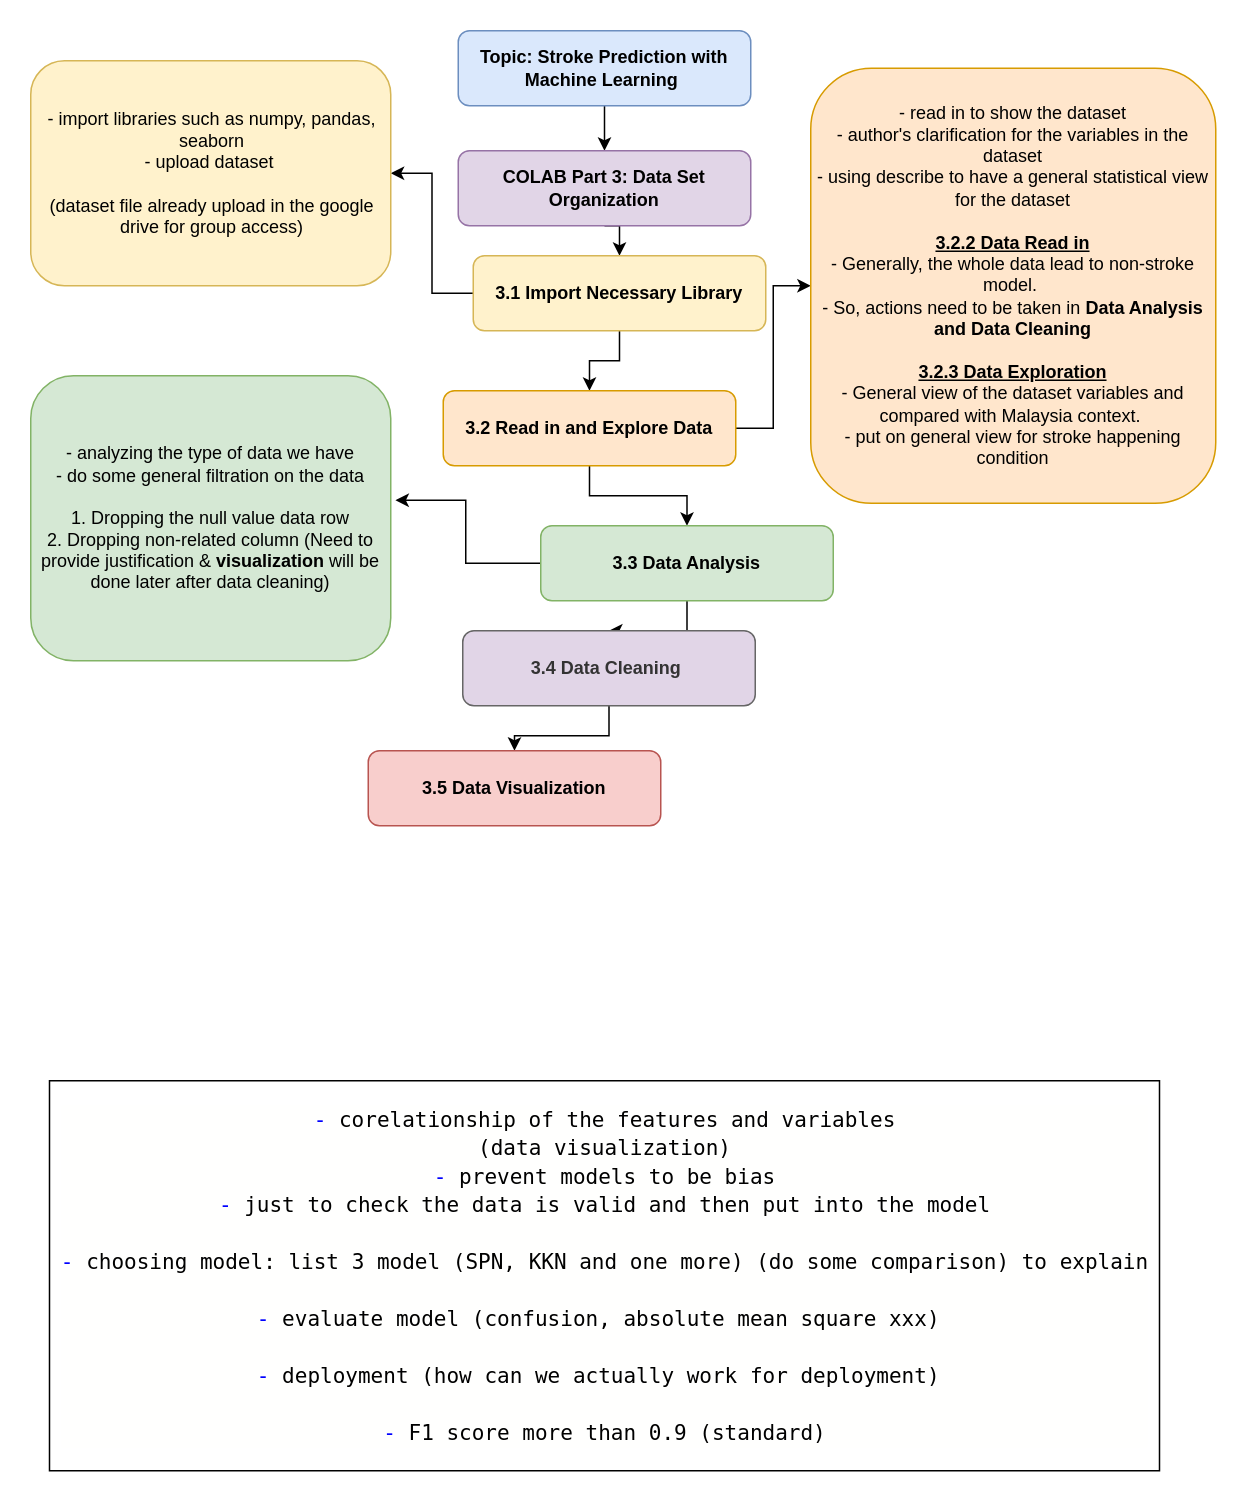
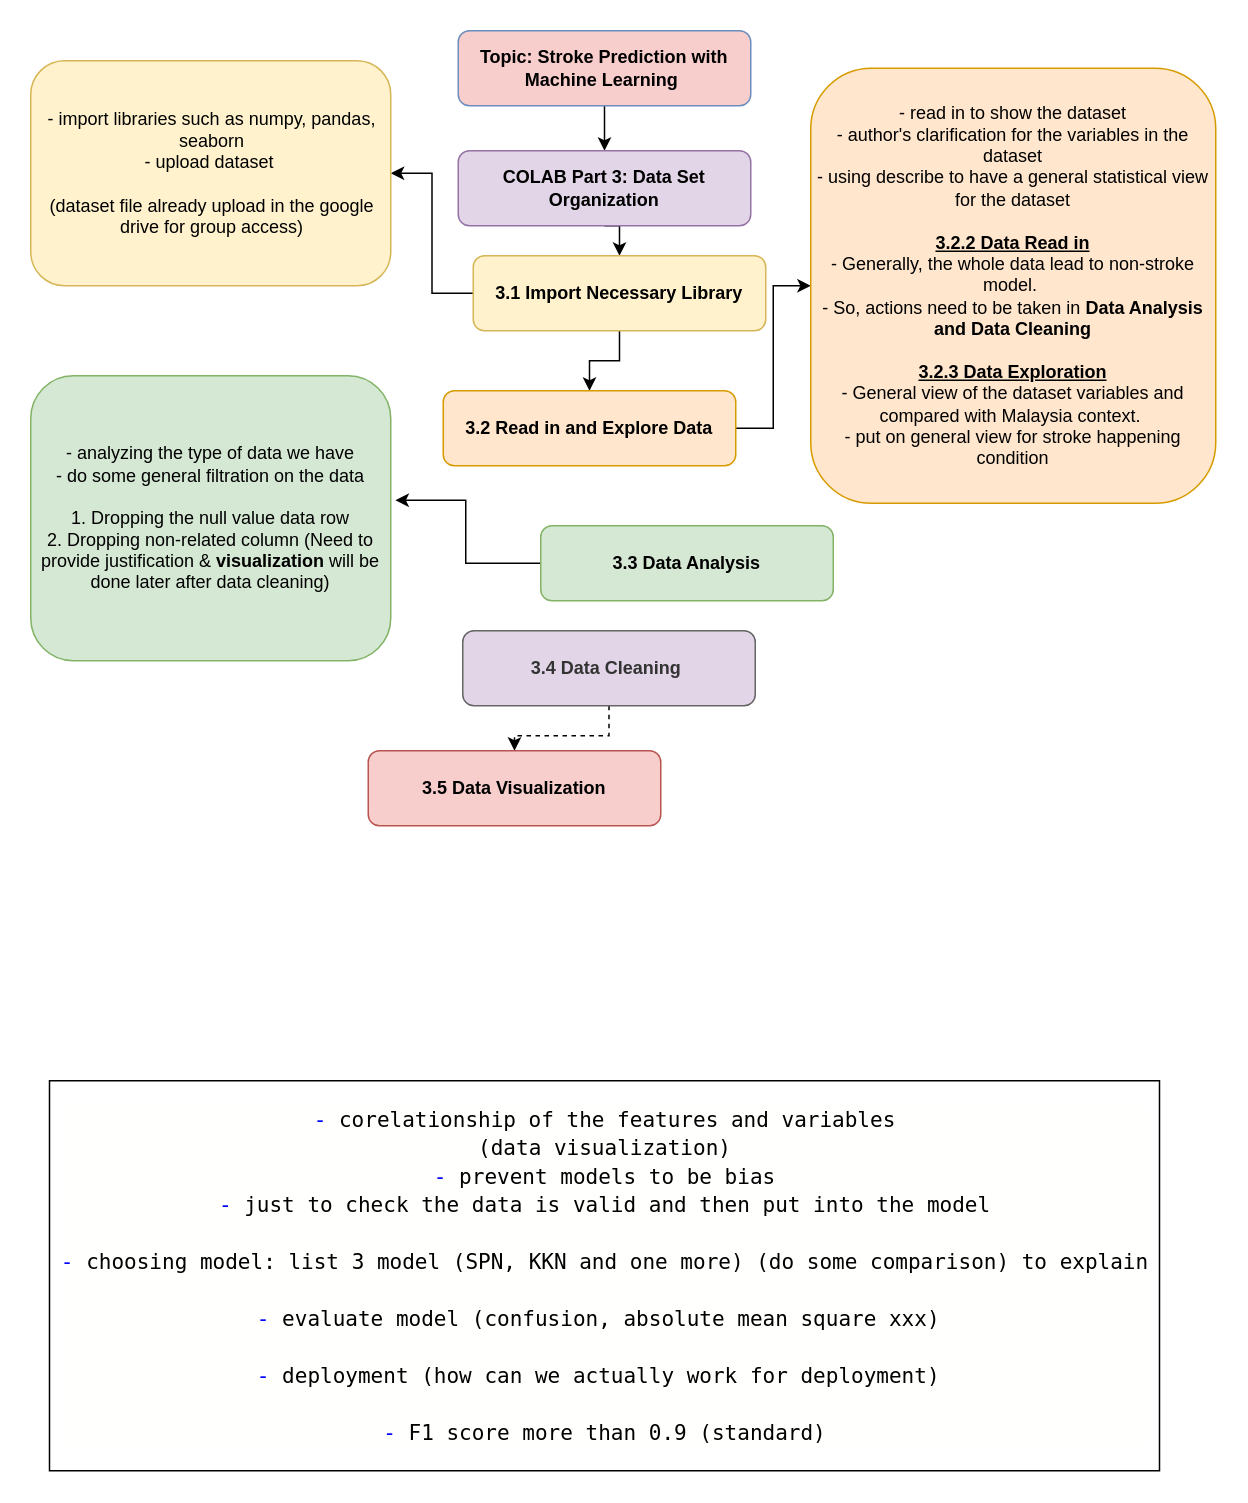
(605, 68) -> (605, 68)
(633, 496) -> none
(687, 617) -> none
(575, 736) -> (575, 736)
